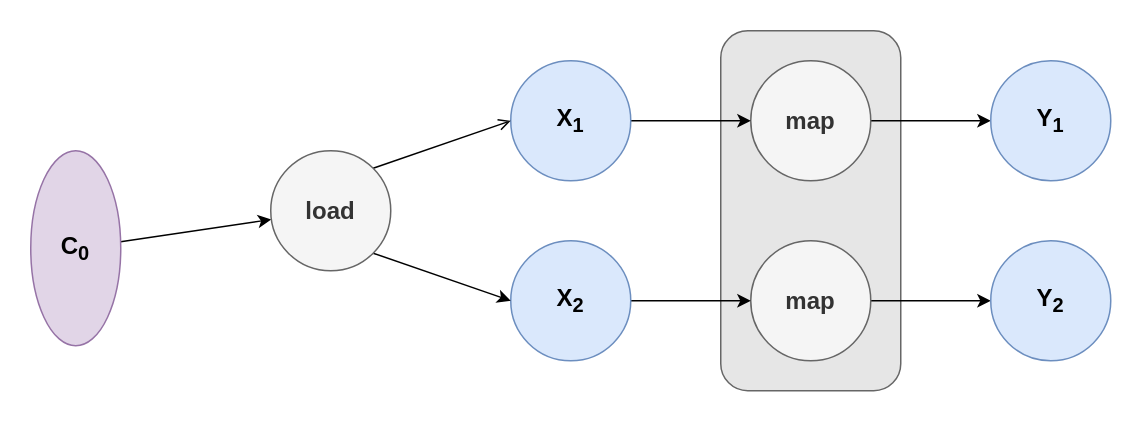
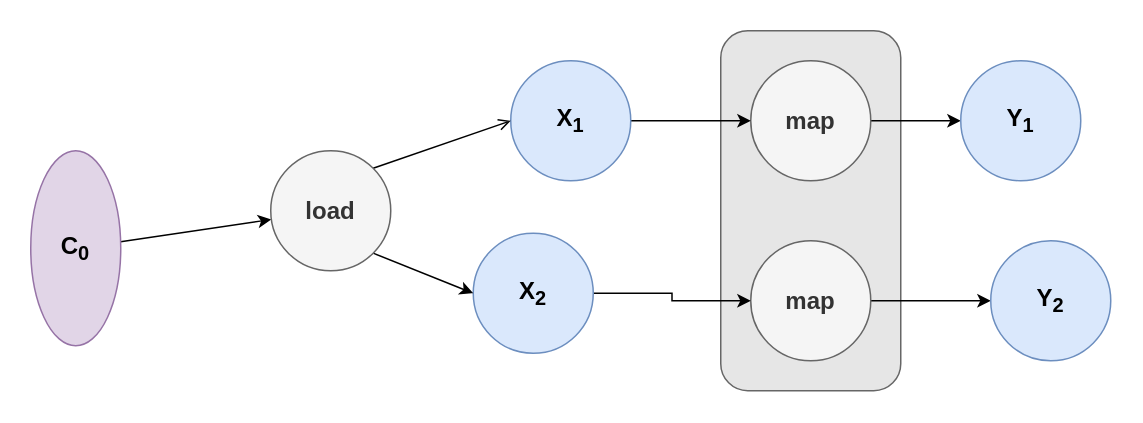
(1051, 121) -> (1021, 121)
(571, 301) -> (533, 293)
